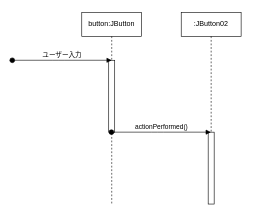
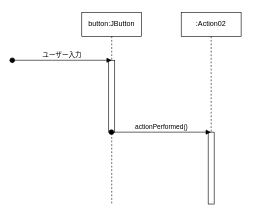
(212, 24) -> (212, 24)
